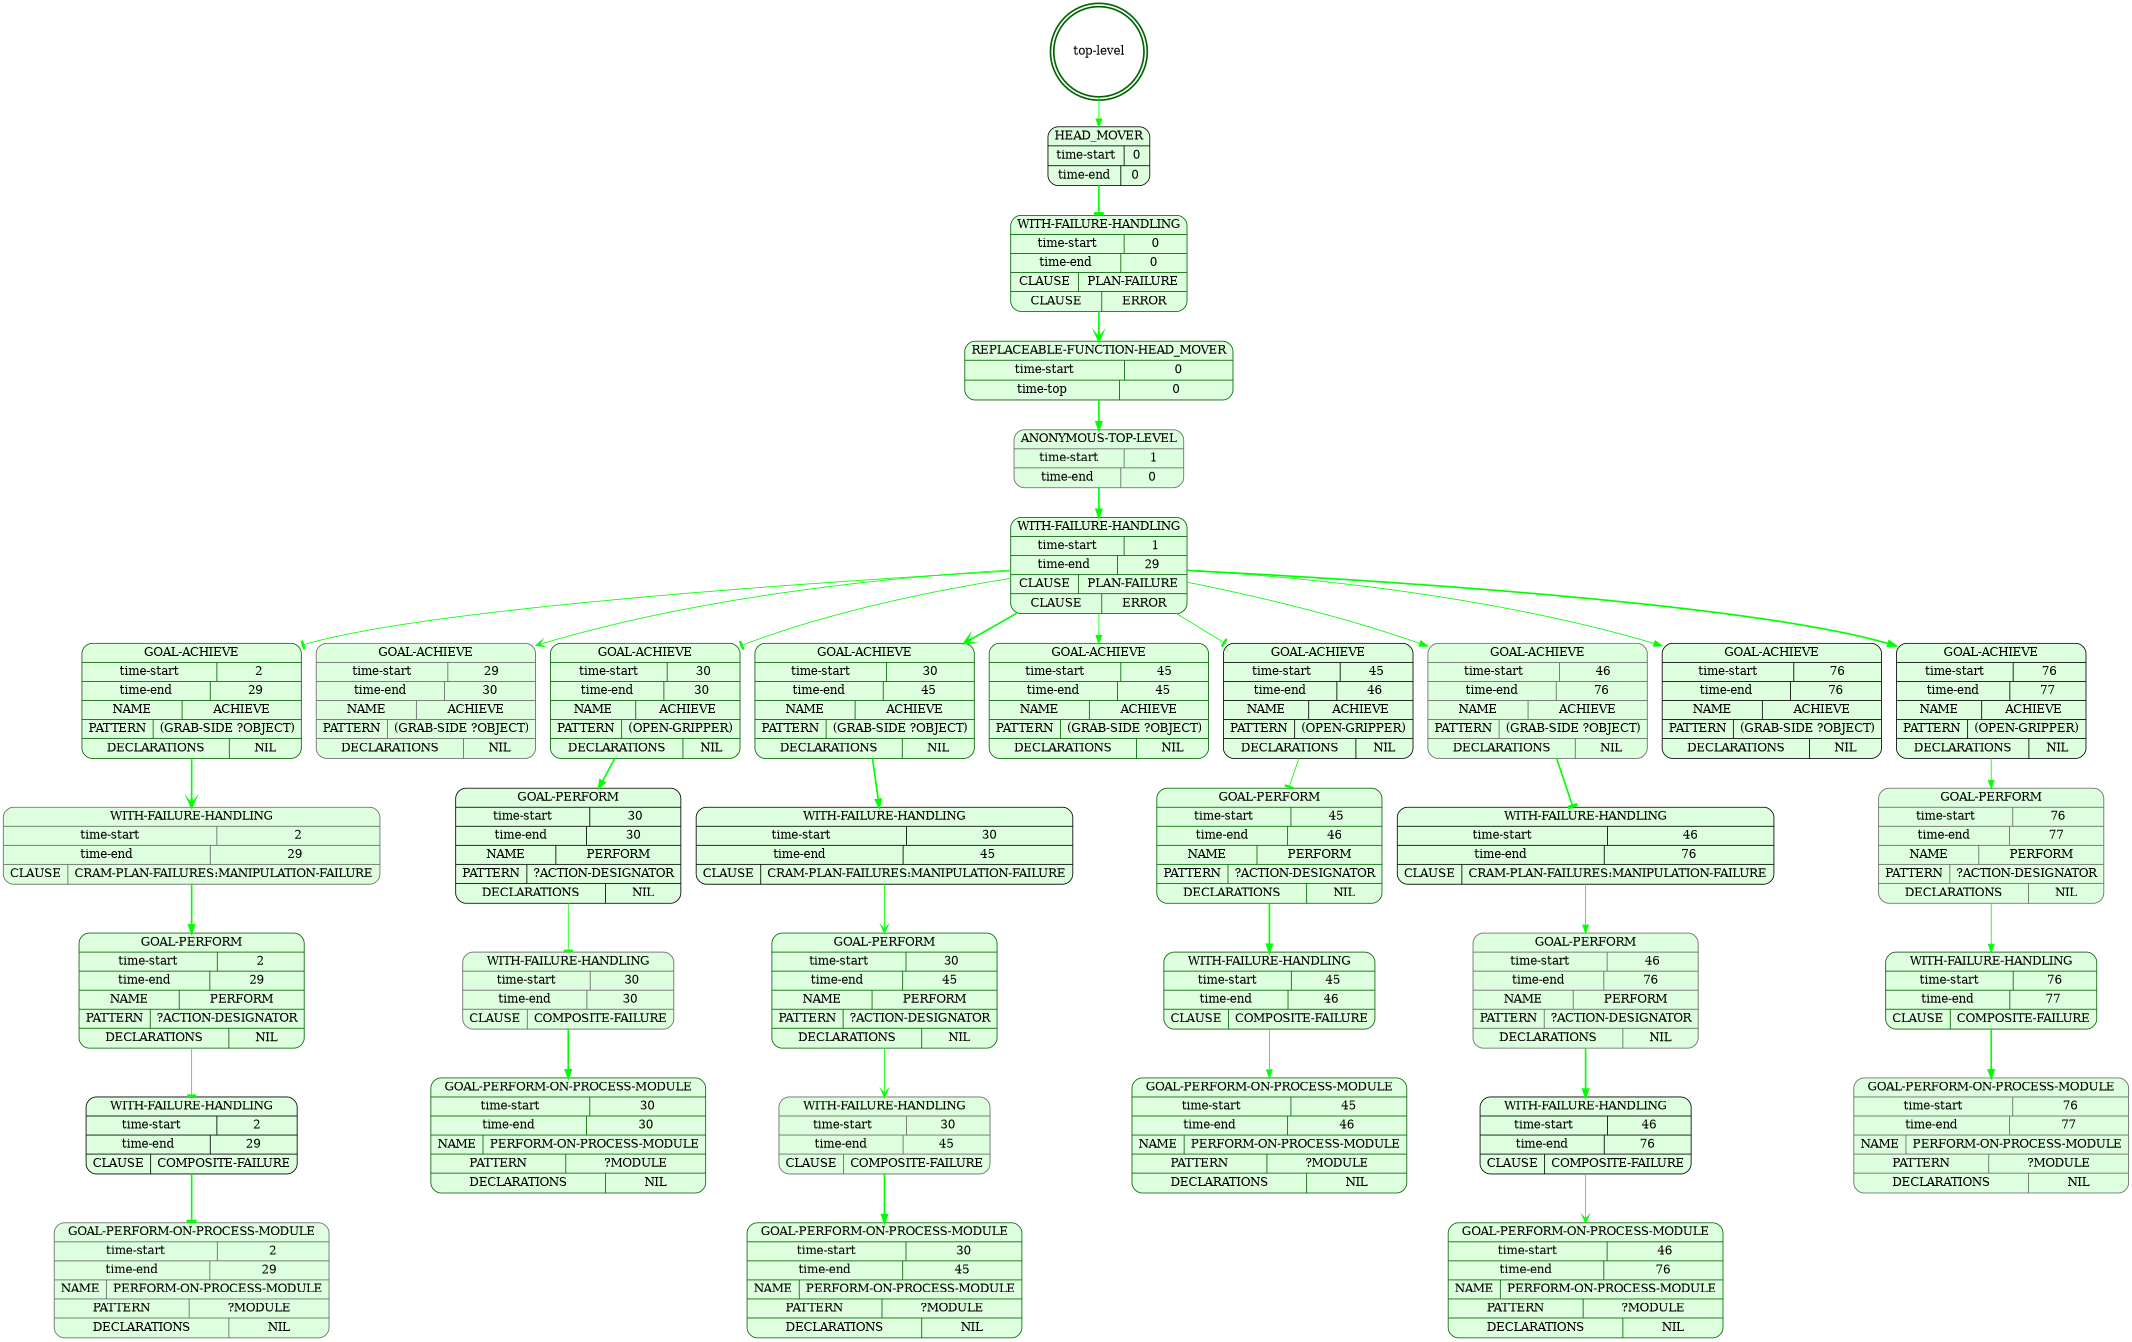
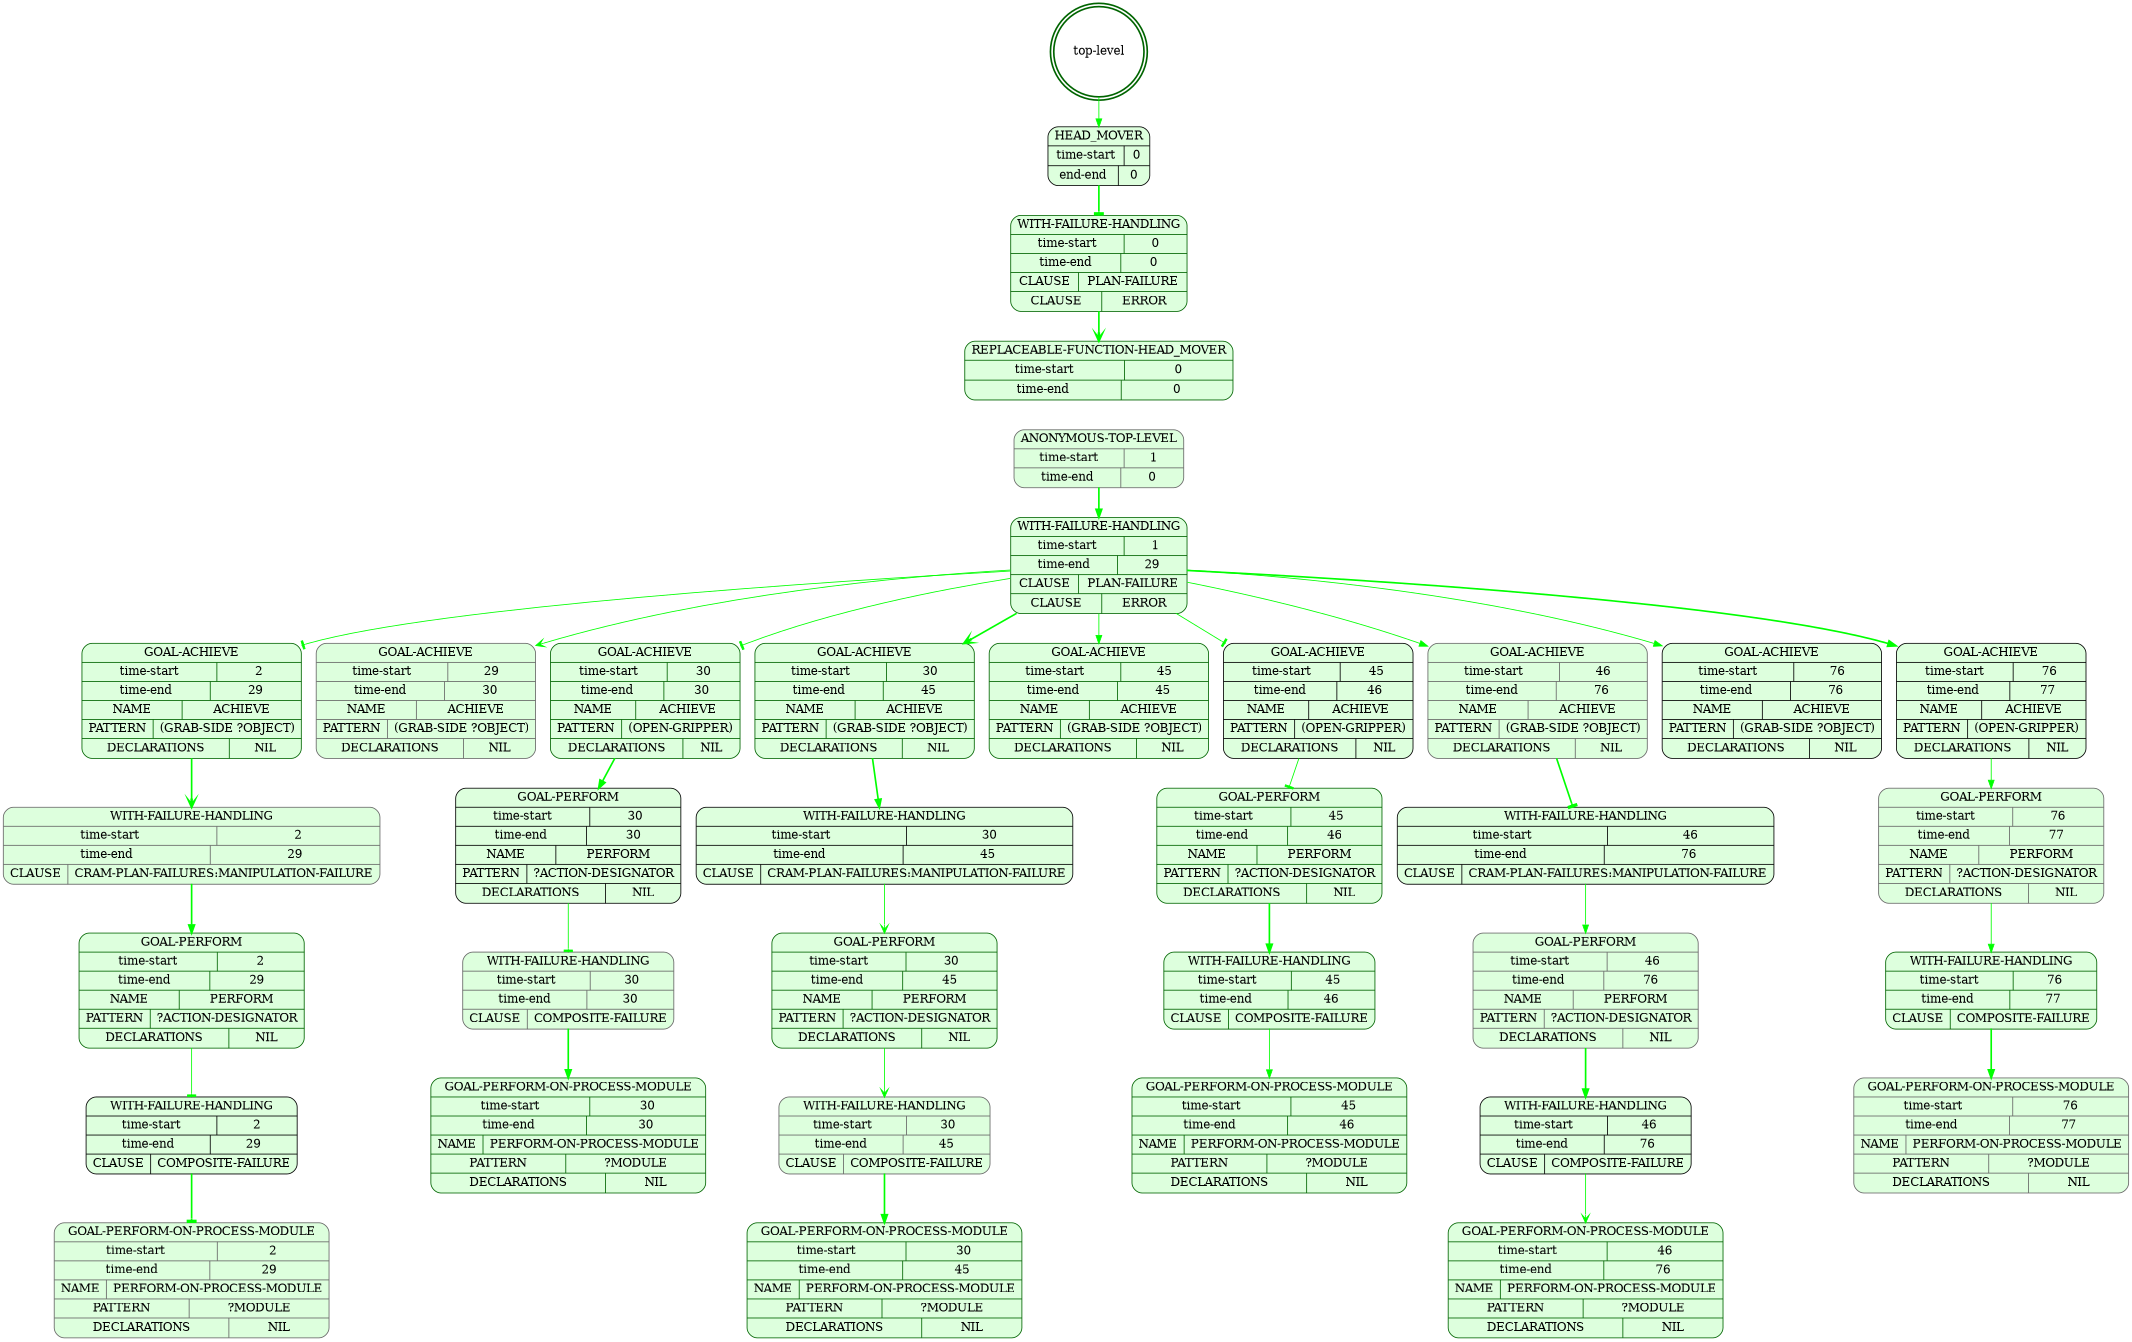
(1084, 175) -> (1083, 175)
(1042, 390) -> (1043, 390)
(1099, 411) -> none
